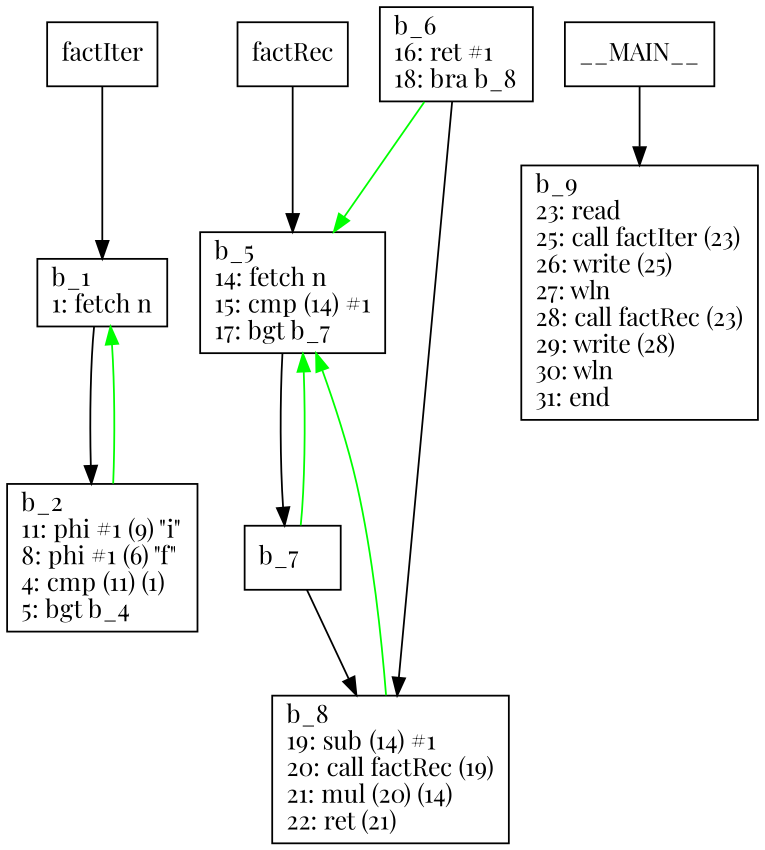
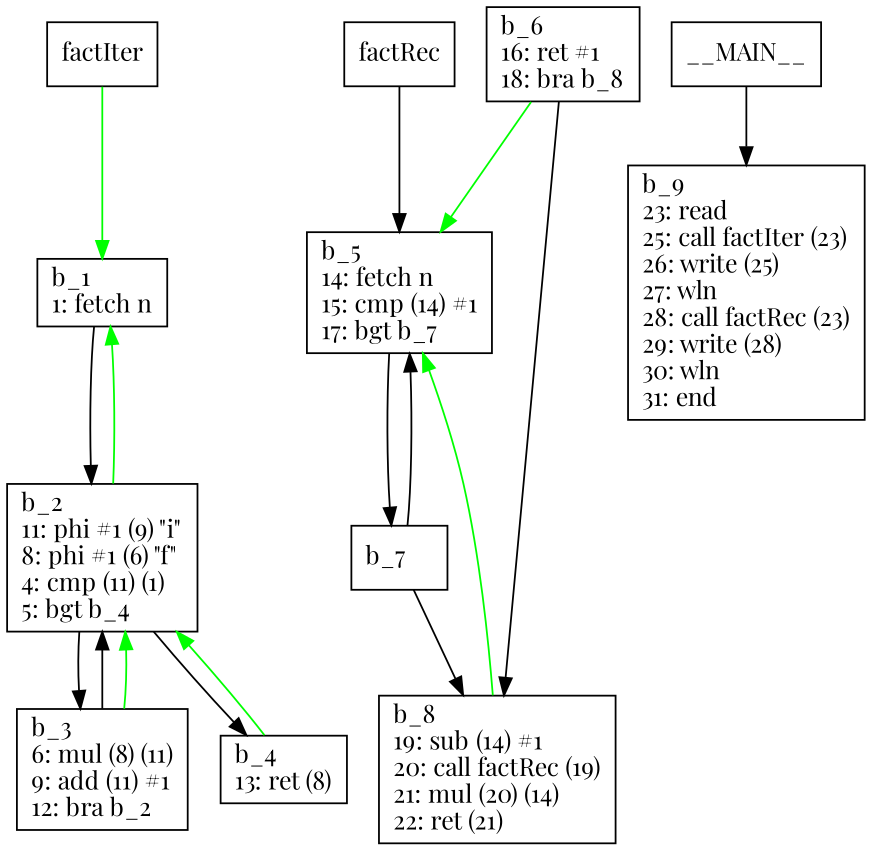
(102, 164) -> (102, 164)
(304, 449) -> (411, 449)
none -> (102, 769)
none -> (284, 769)
